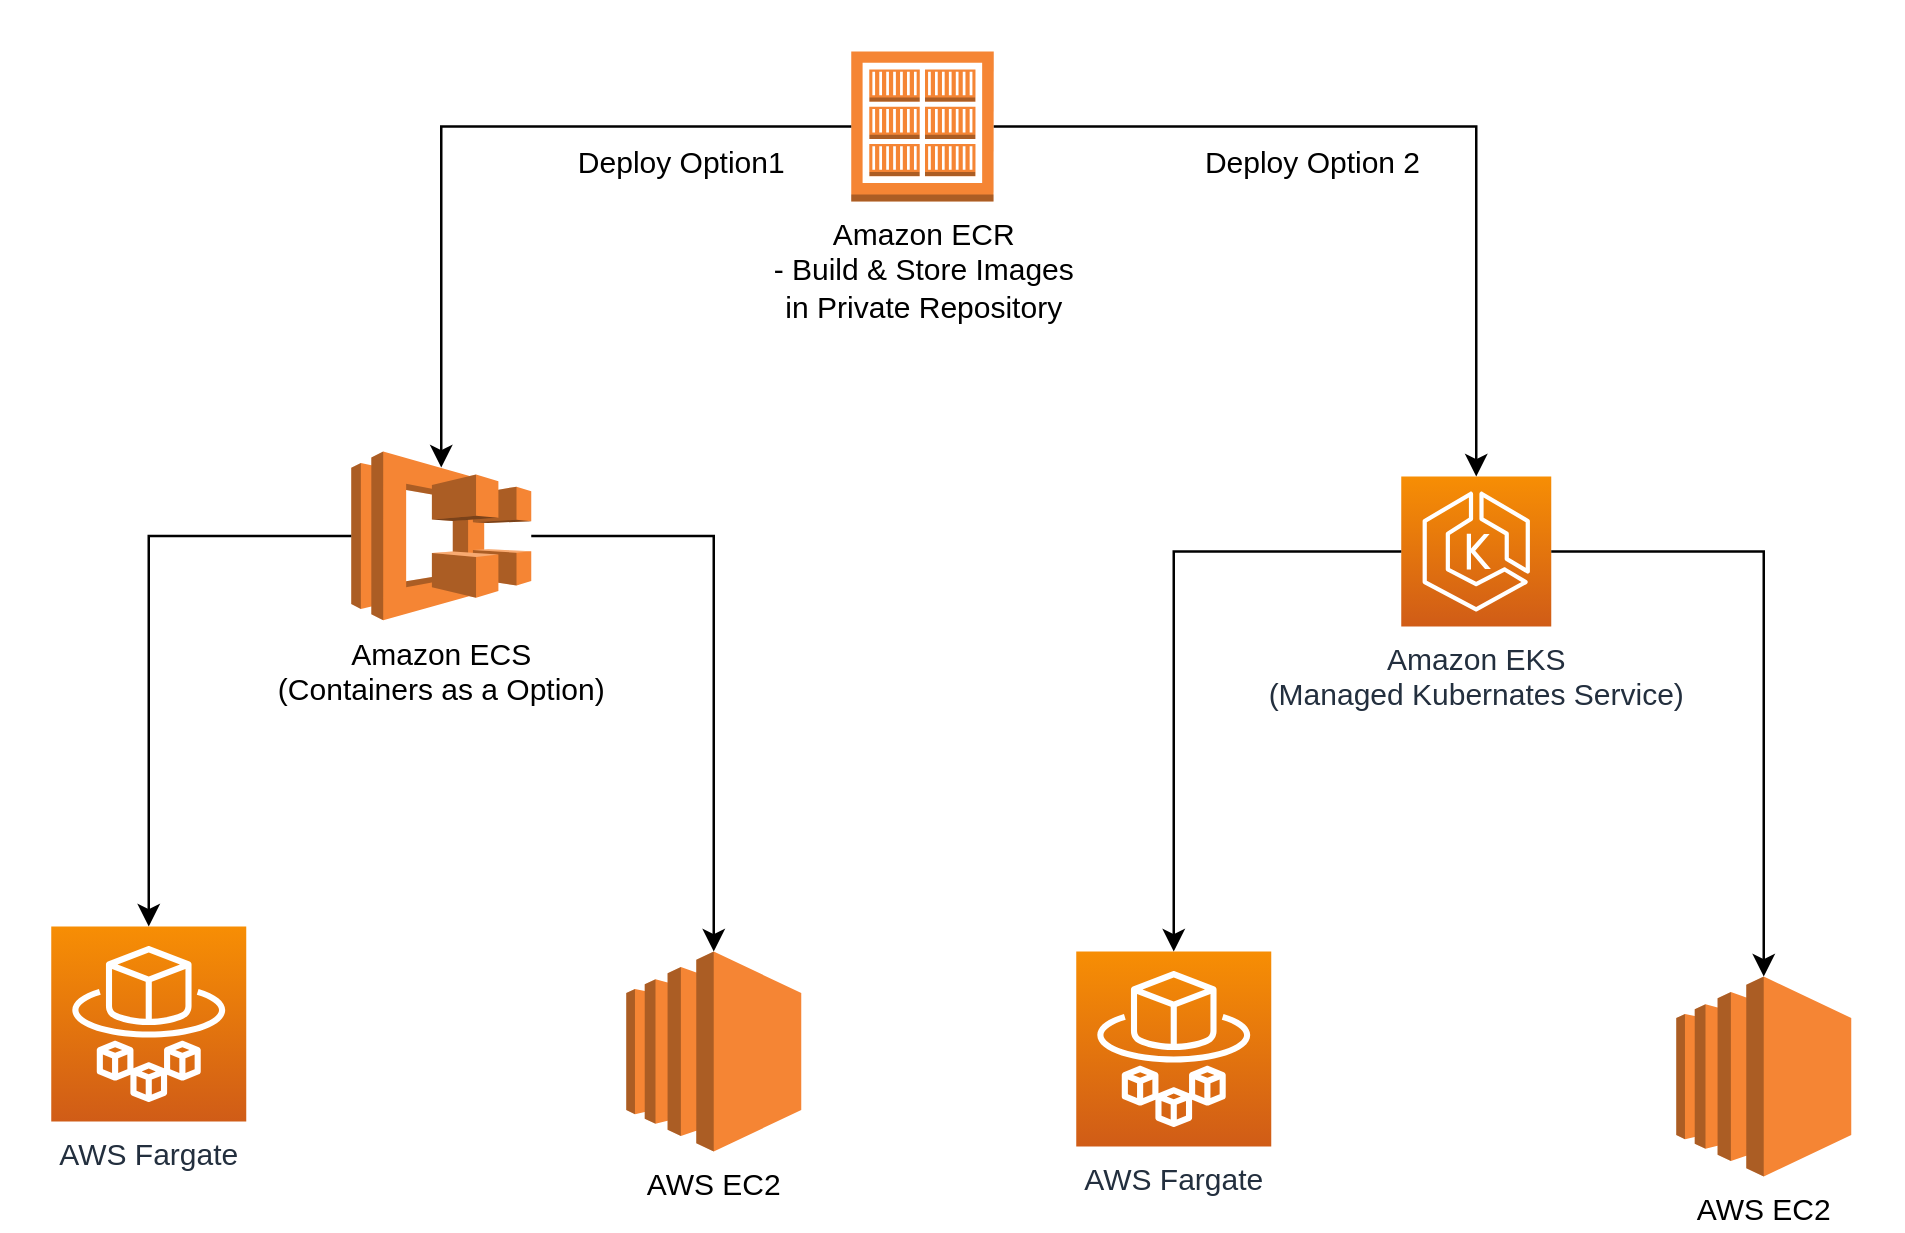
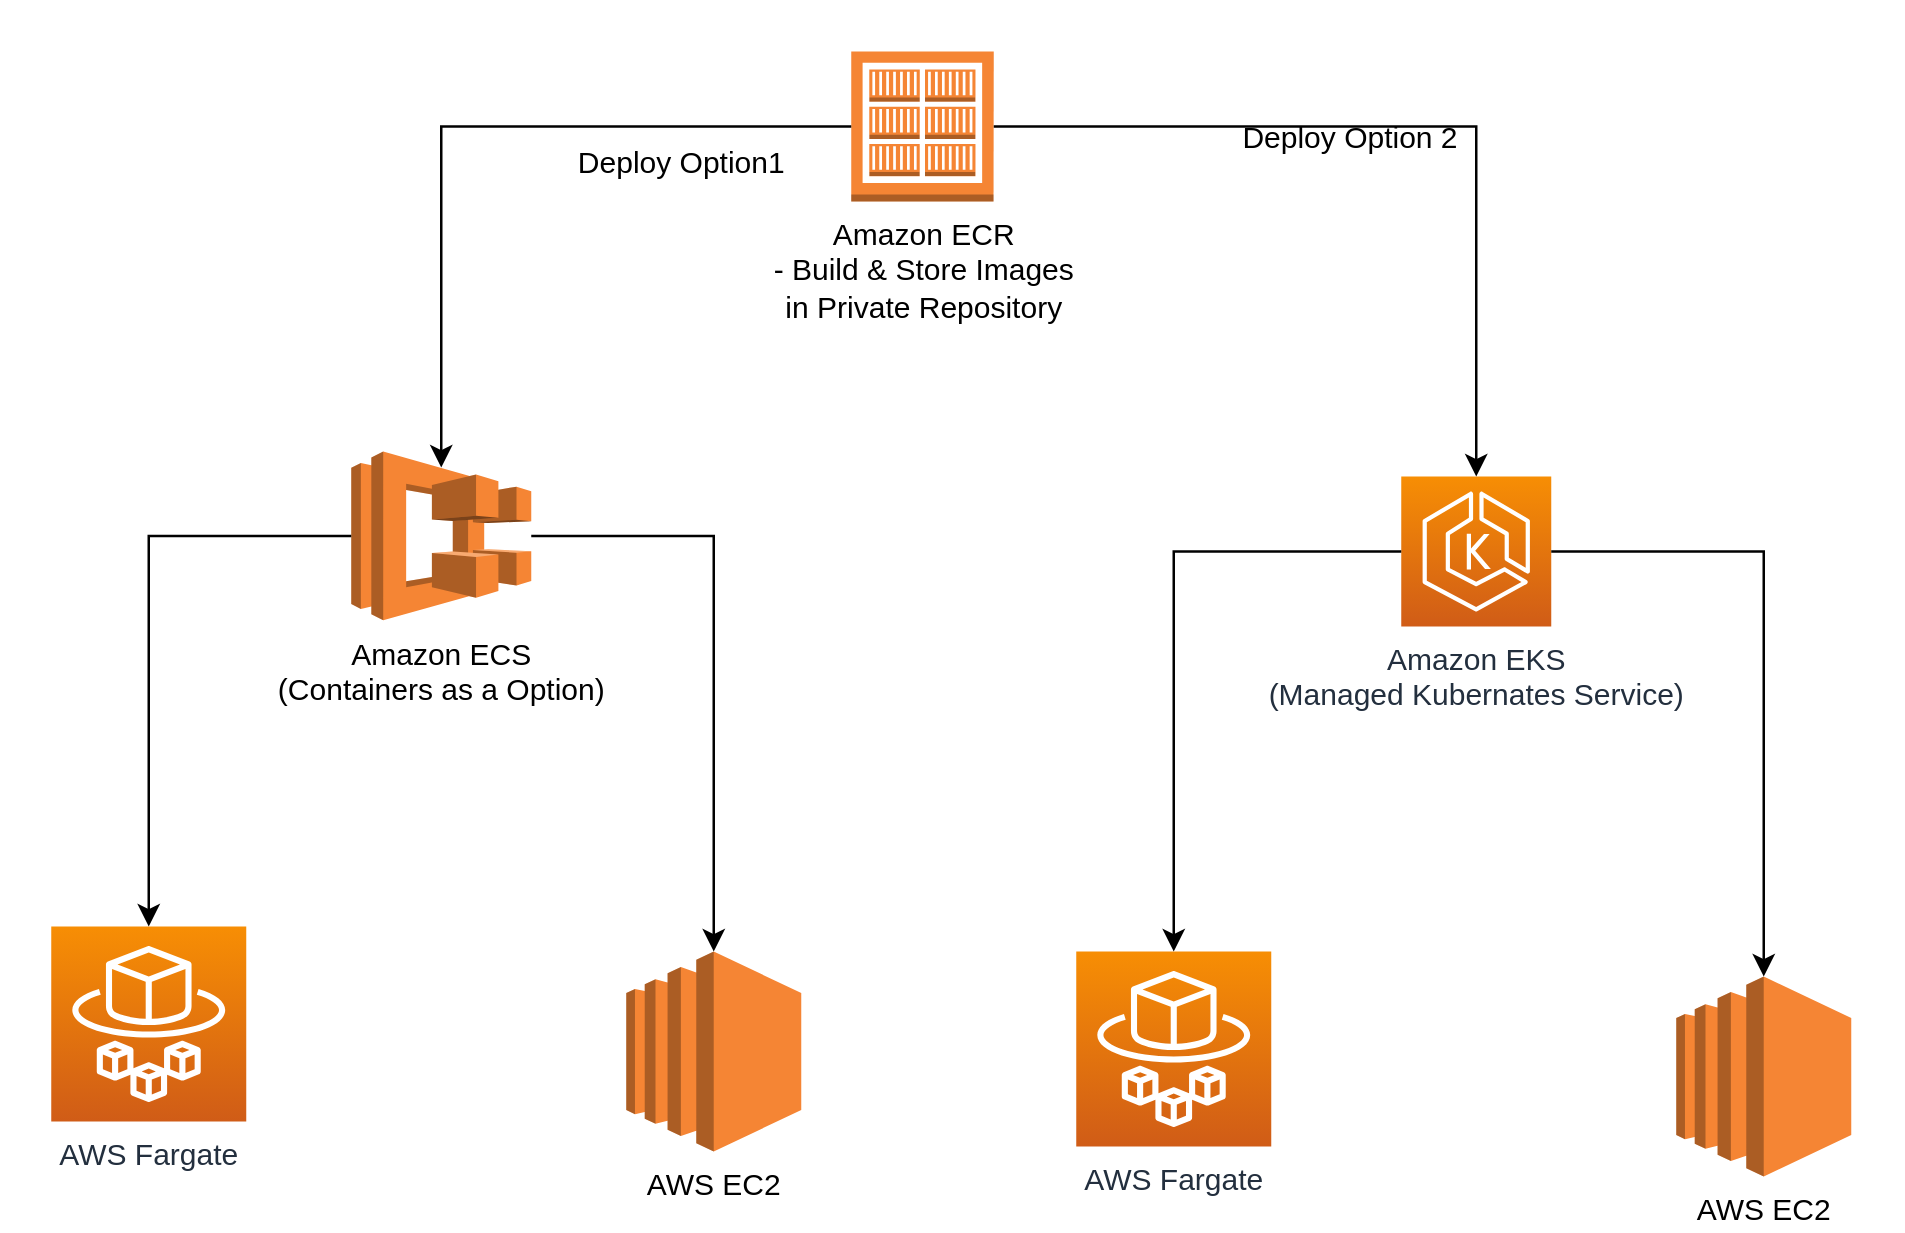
(1314, 164) -> (1351, 139)
